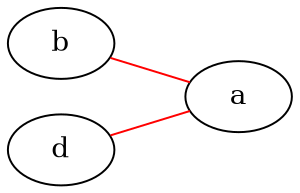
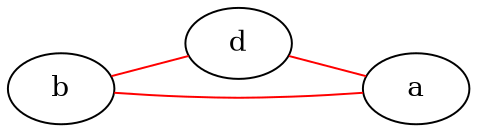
none -> (150, 66)
